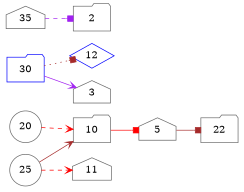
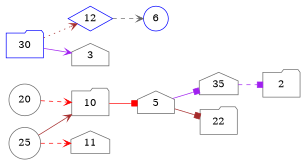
none -> (156, 19)
(56, 63) -> (57, 32)
none -> (183, 95)
